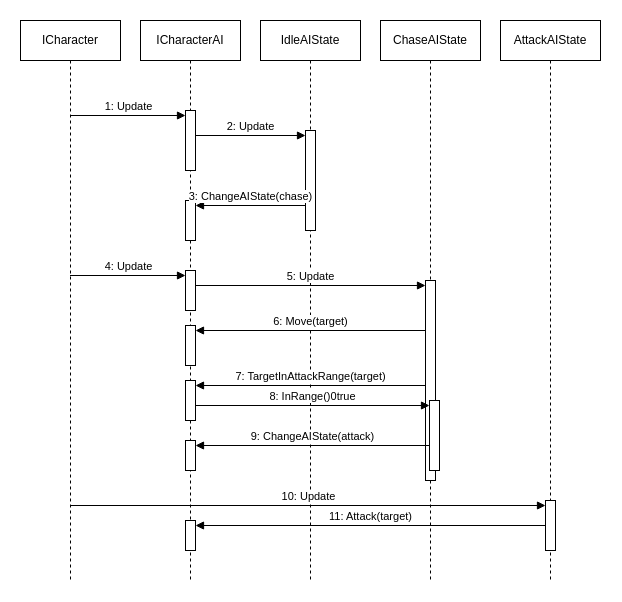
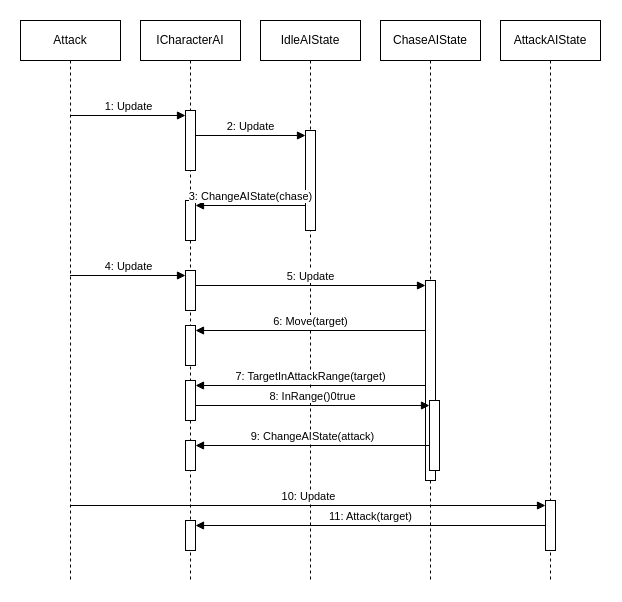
(71, 41) -> (71, 41)
